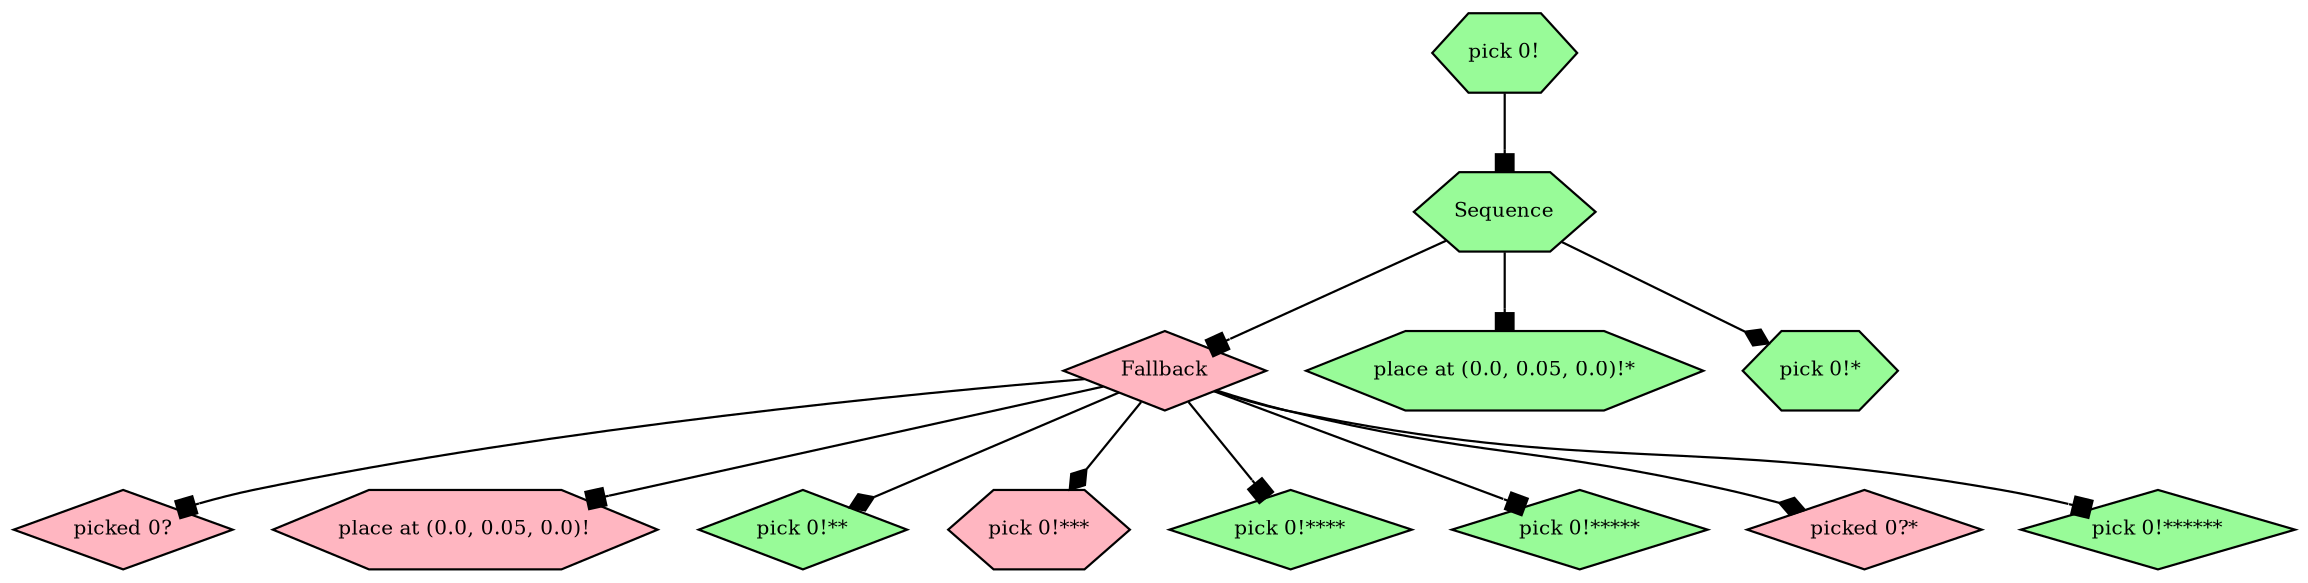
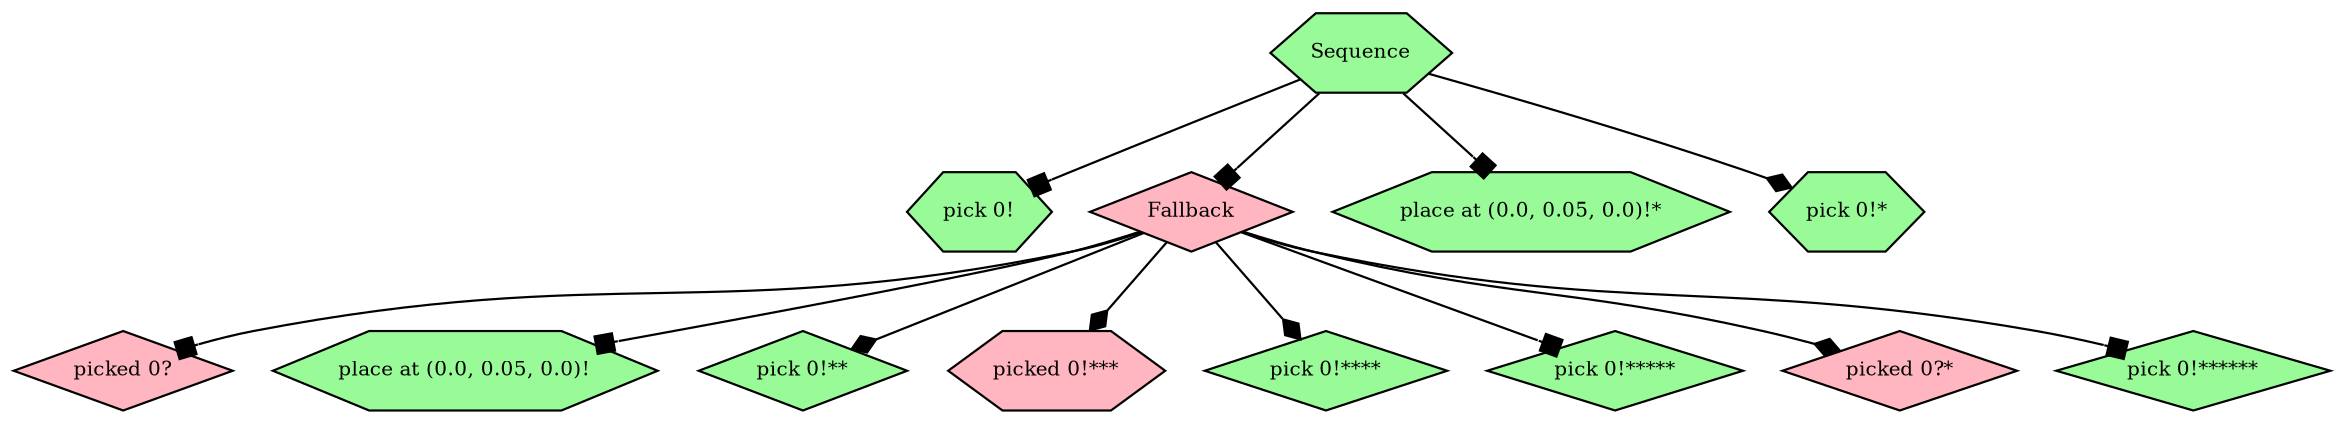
(1505, 122) -> (1176, 129)
(1220, 441) -> (1249, 281)
(465, 530) -> (465, 371)
(1039, 530) -> (1057, 371)
